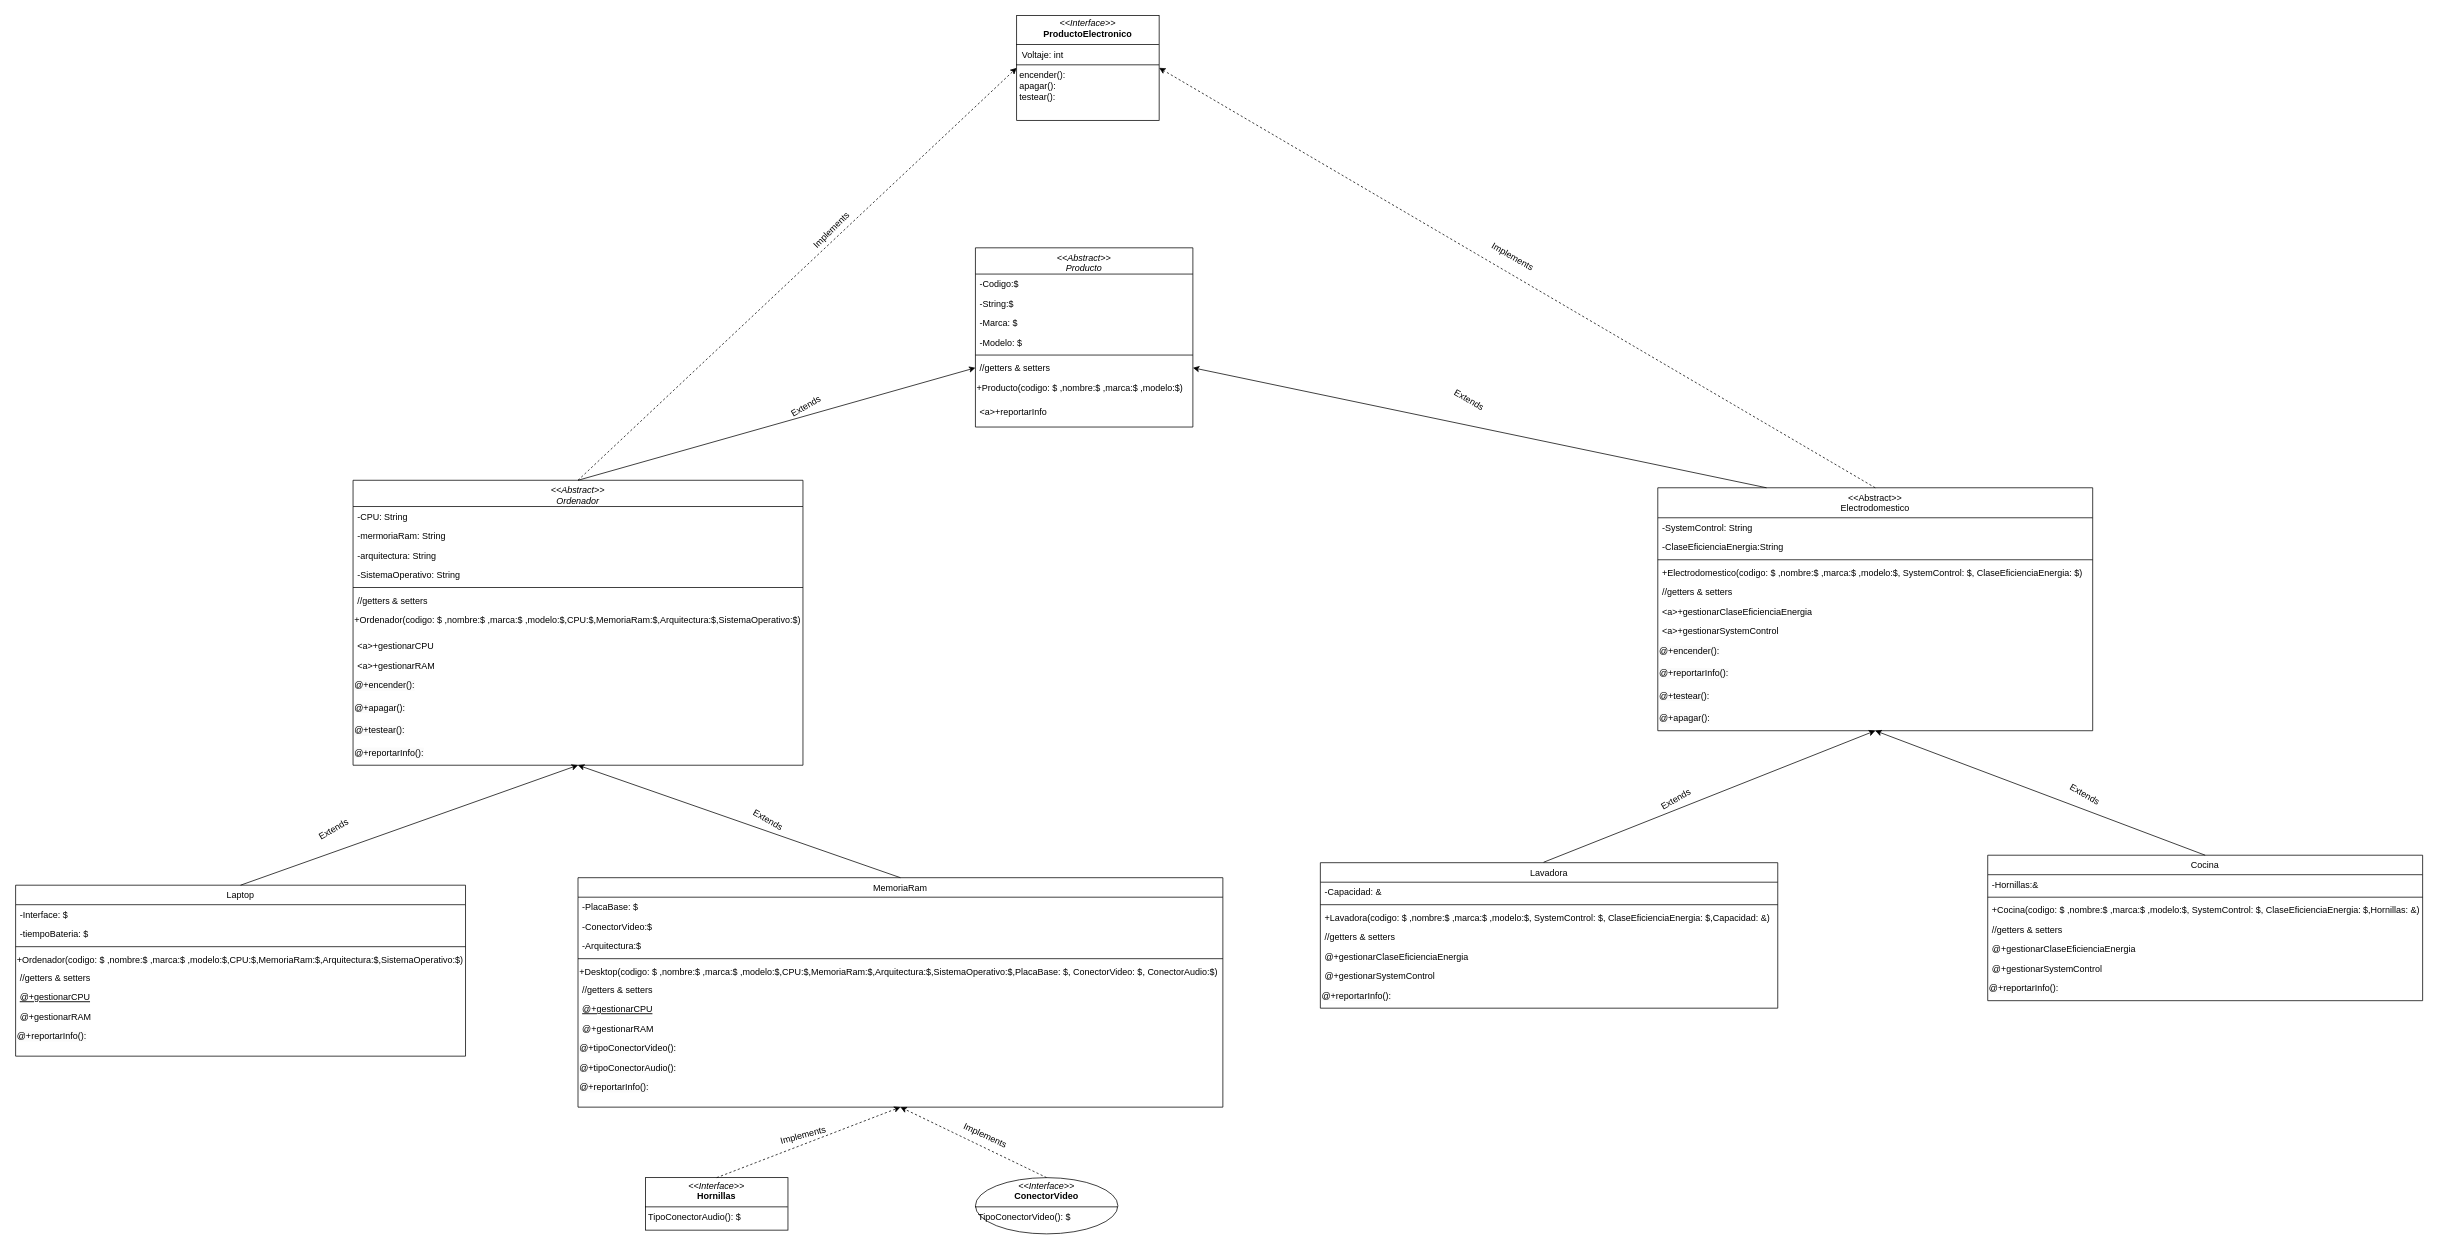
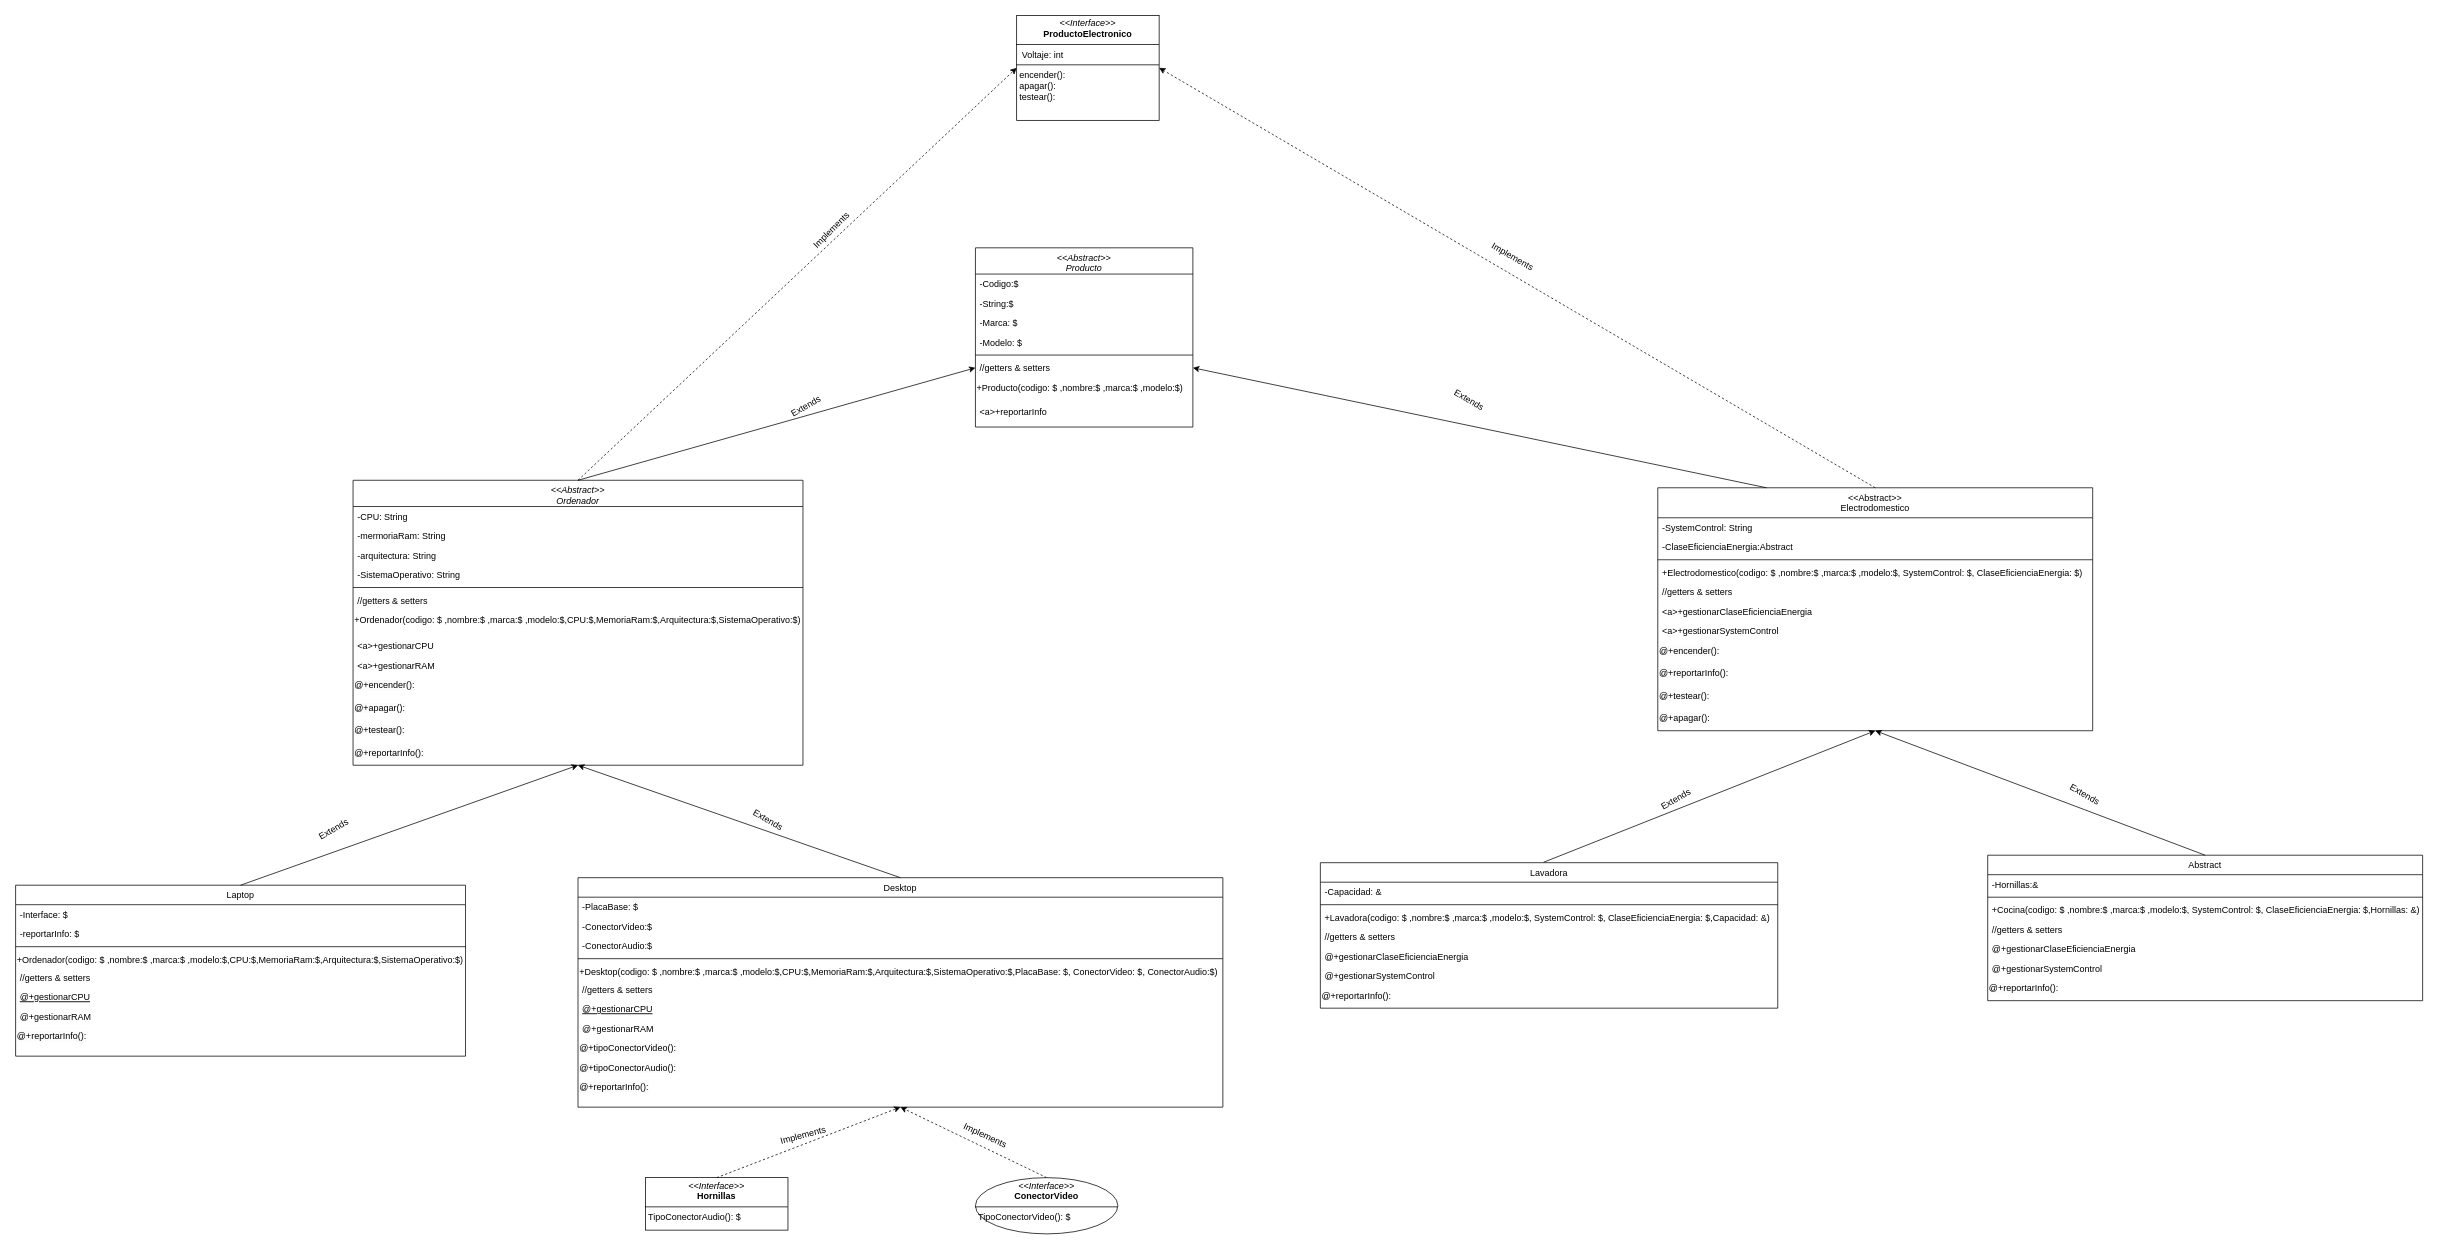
(1729, 548) -> (1736, 548)
(2205, 866) -> (2205, 866)
(900, 888) -> (900, 888)
(58, 935) -> (57, 935)
(617, 947) -> (620, 947)
